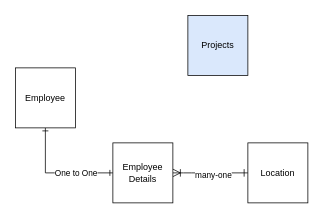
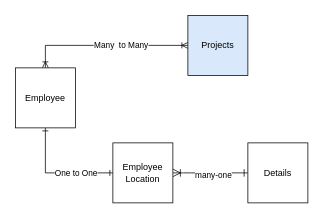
none -> (106, 45)
(143, 173) -> (143, 173)
(278, 173) -> (278, 173)
